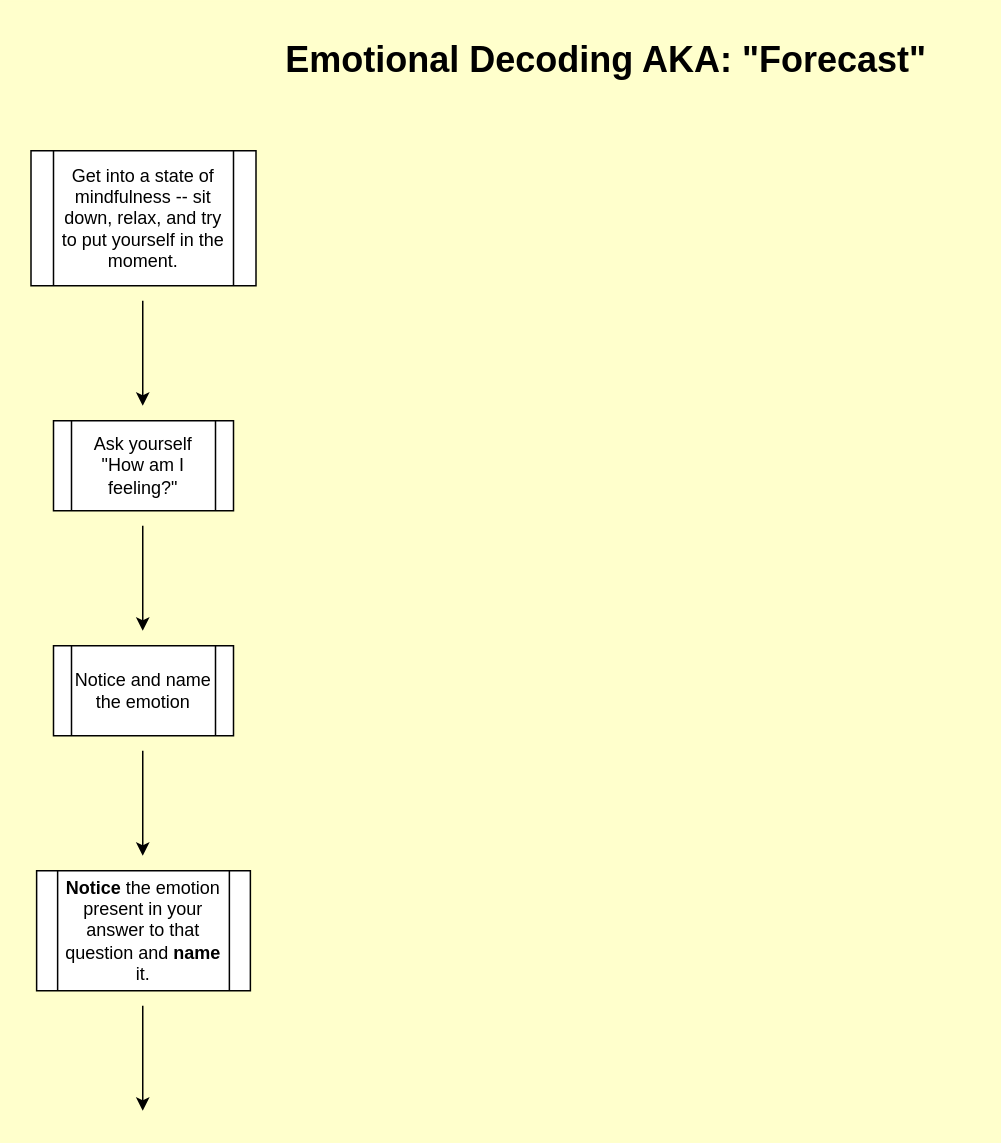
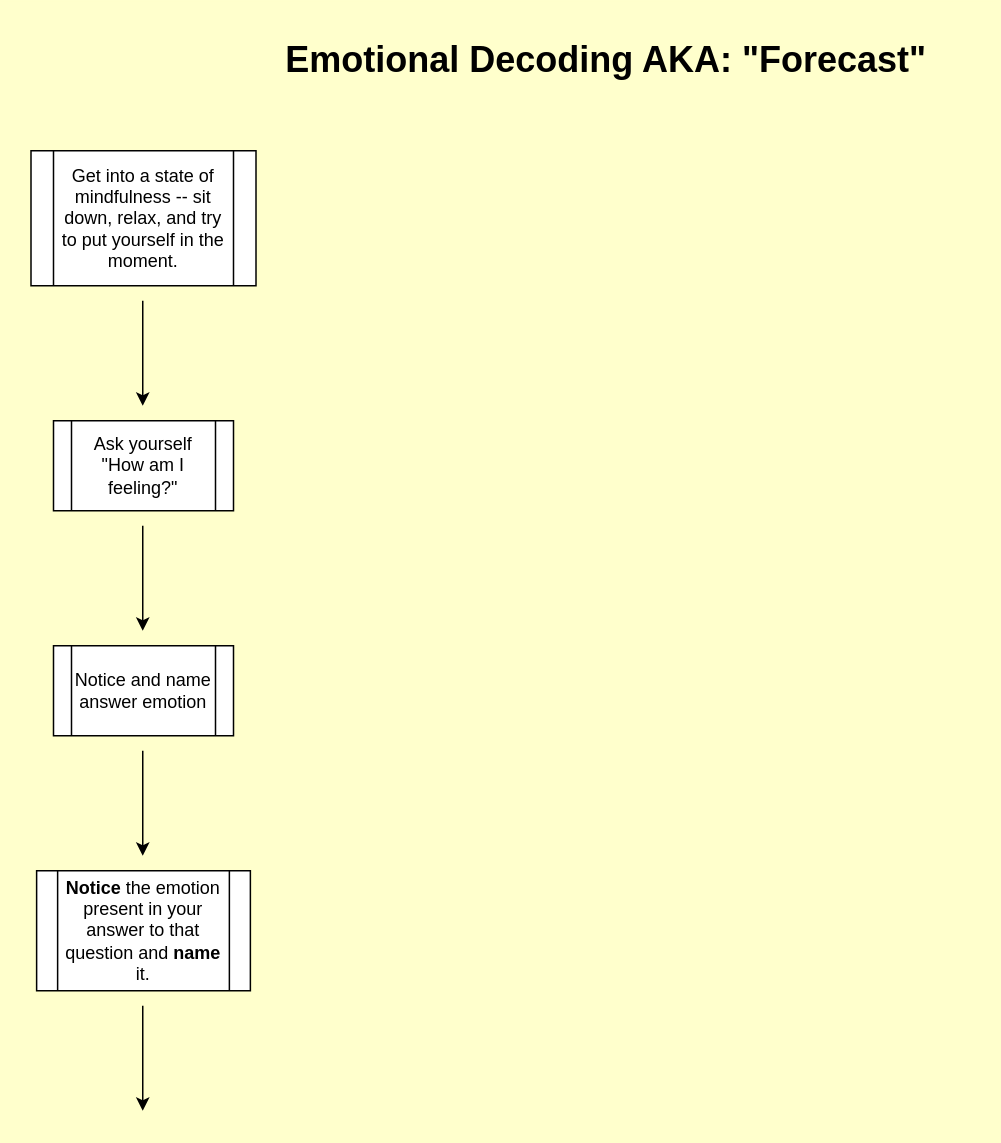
(143, 691) -> (143, 691)
